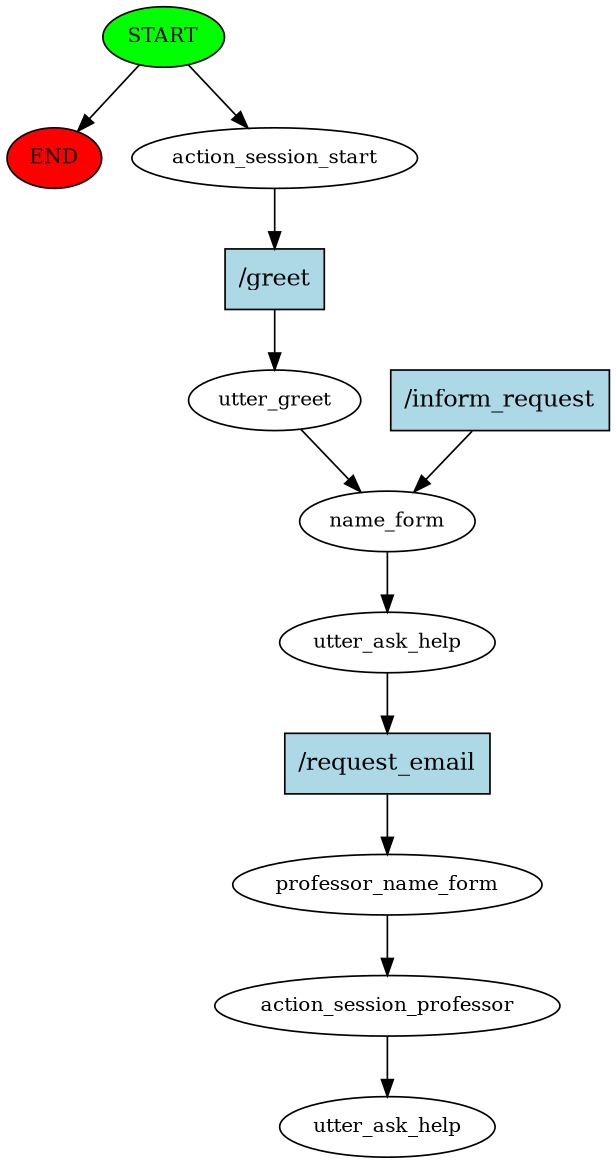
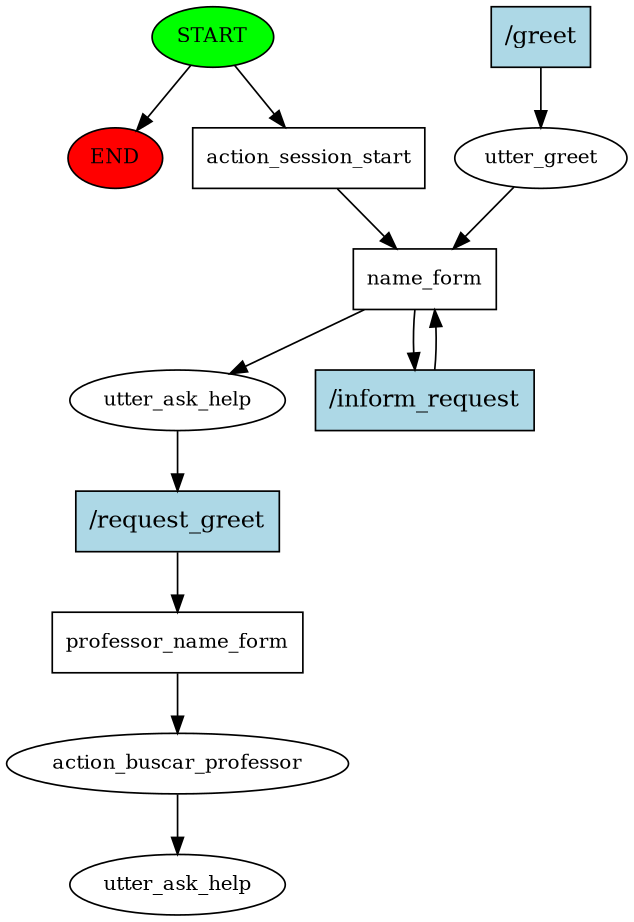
(275, 158) -> (309, 158)
(275, 210) -> (361, 213)
none -> (414, 331)
(387, 521) -> (425, 279)
(387, 764) -> (178, 521)
(387, 885) -> (178, 643)
(387, 1006) -> (178, 764)
